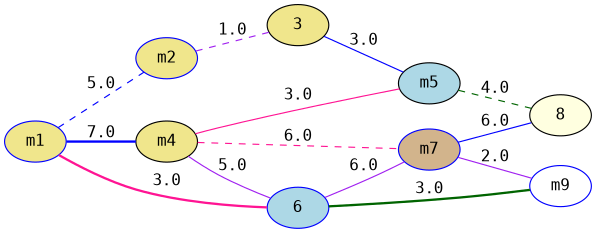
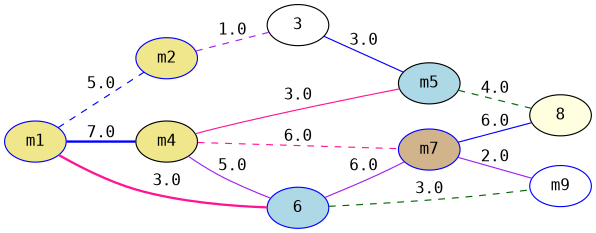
(298, 25) -> (298, 25)
(430, 200) -> (430, 200)
